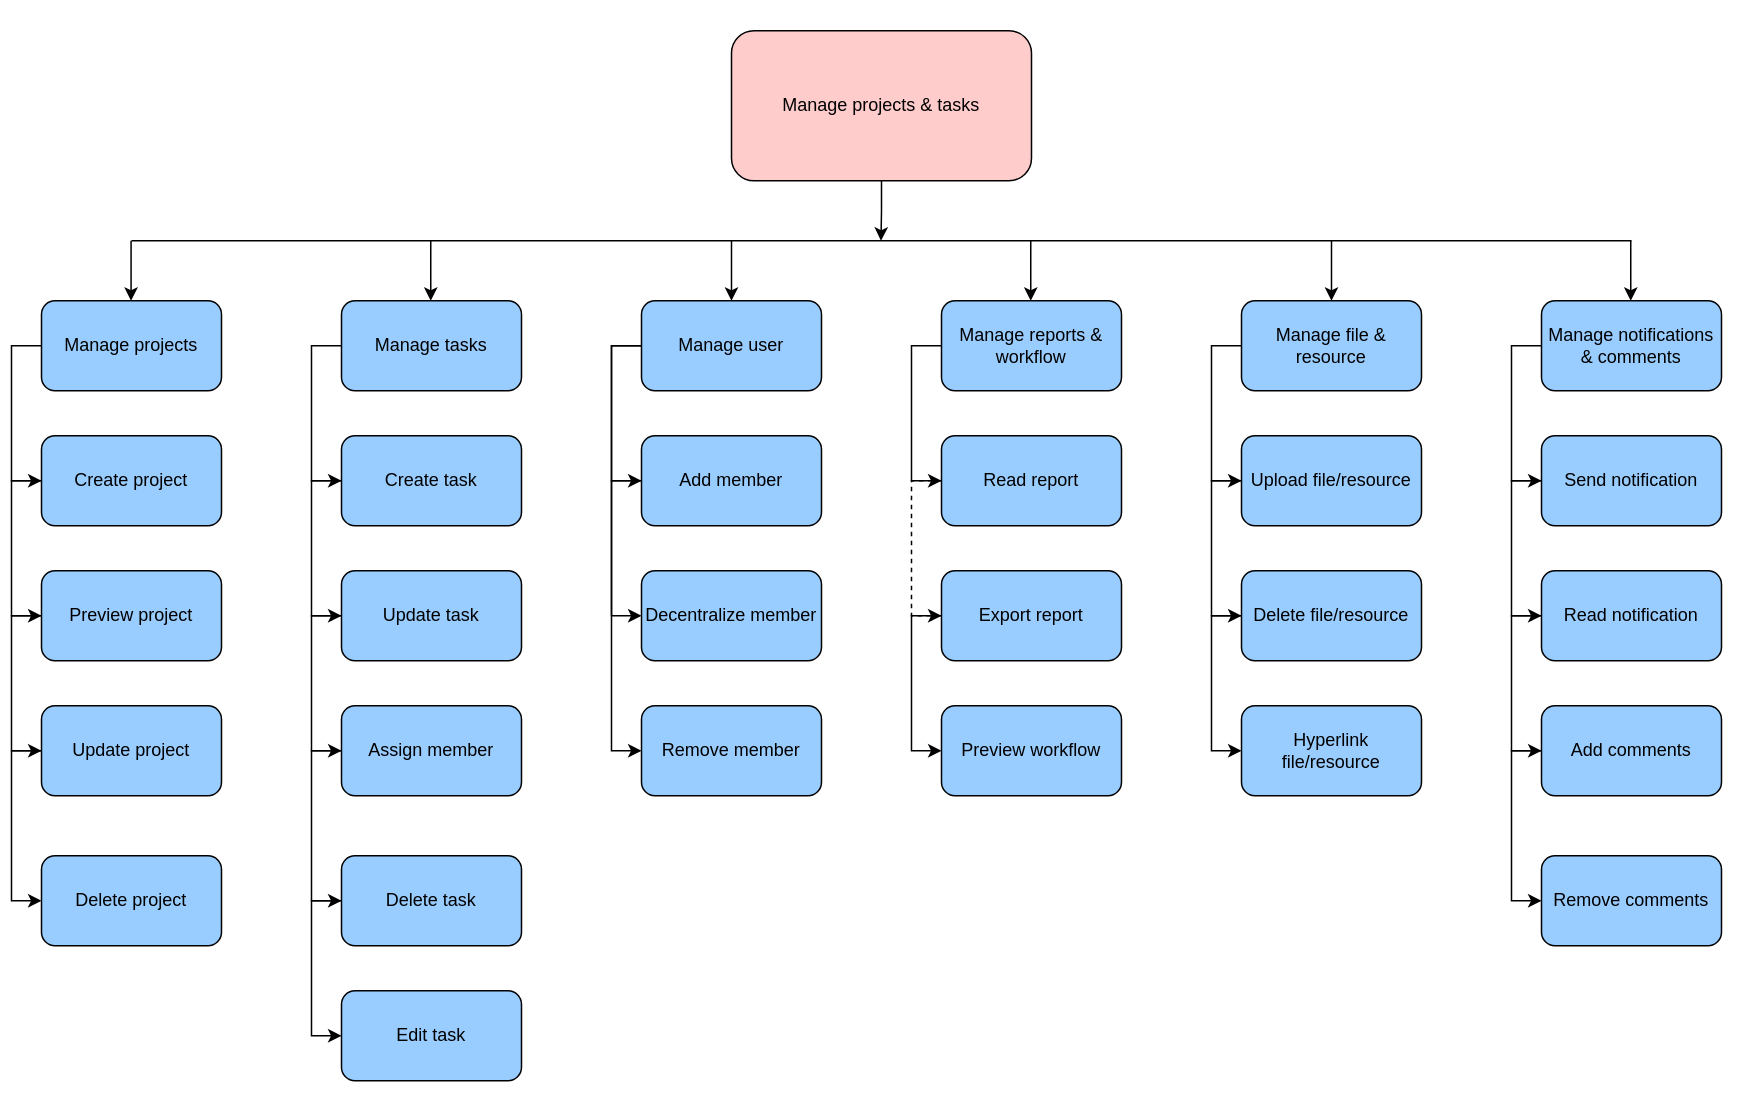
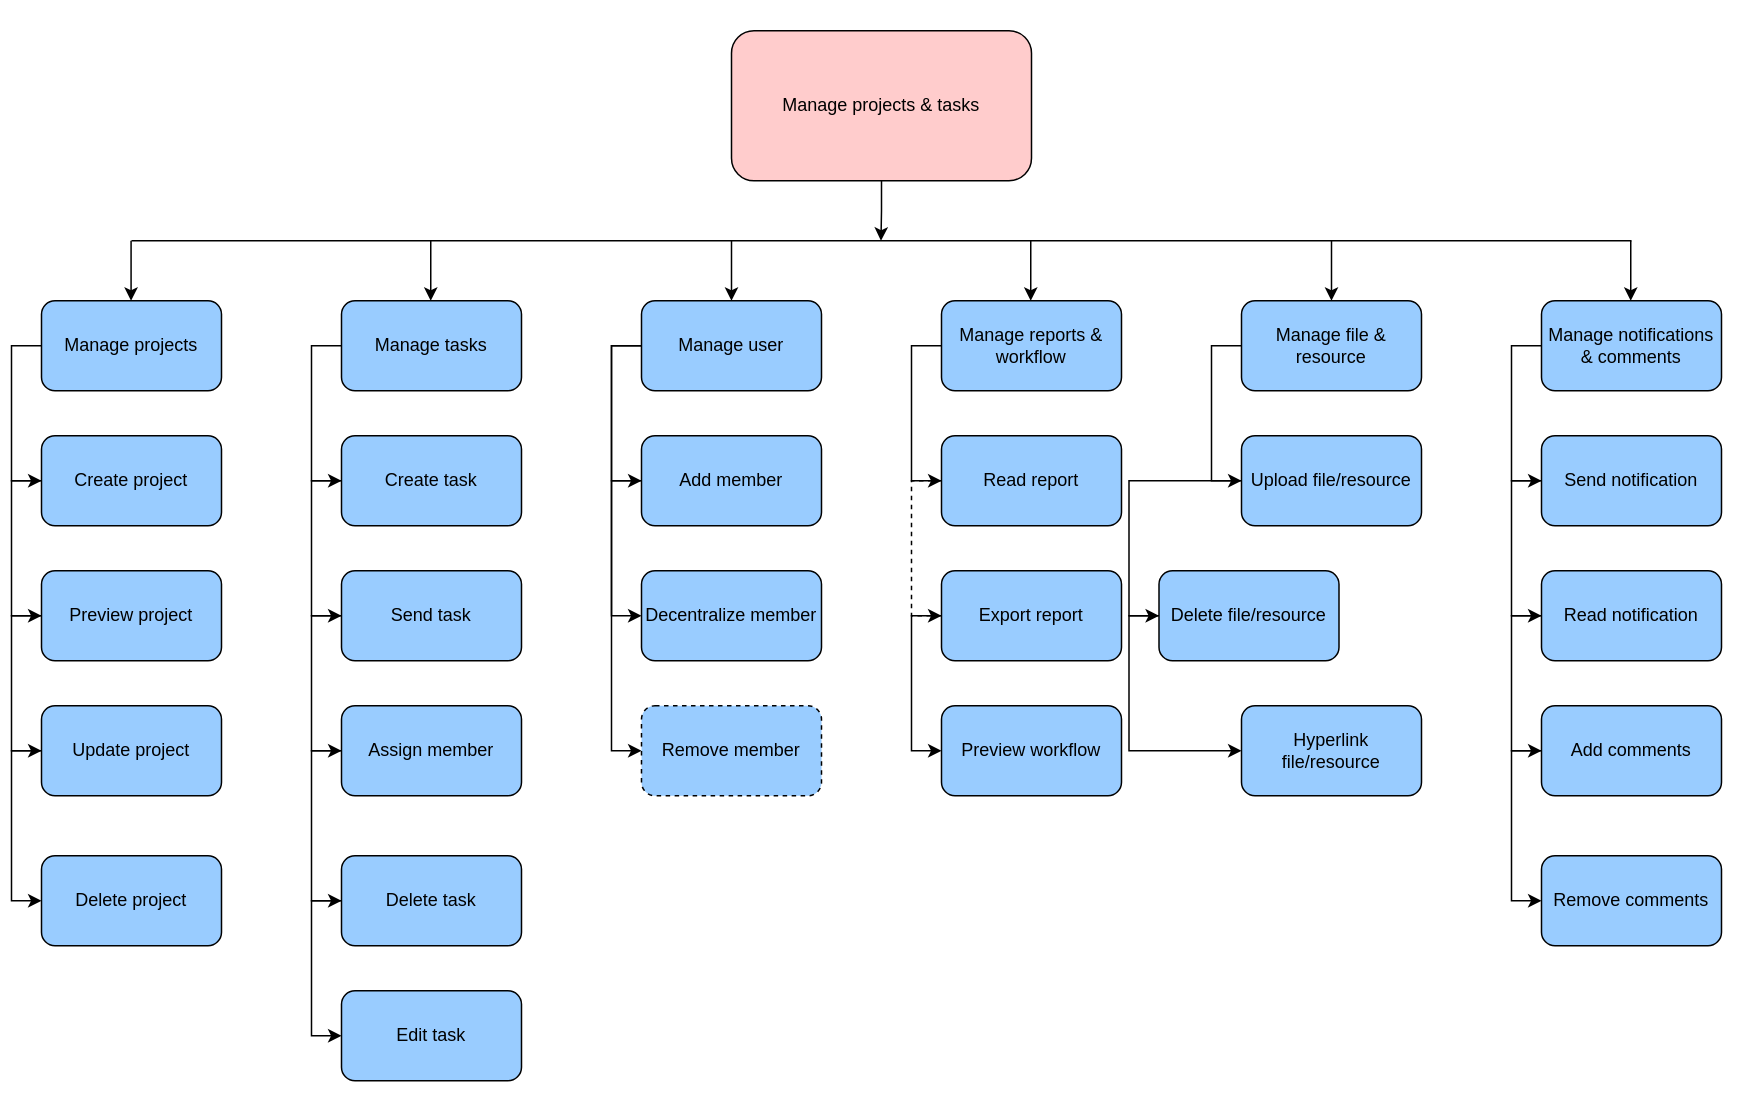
(431, 616) -> (431, 616)
(1331, 616) -> (1249, 616)
(731, 751) -> (731, 751)
